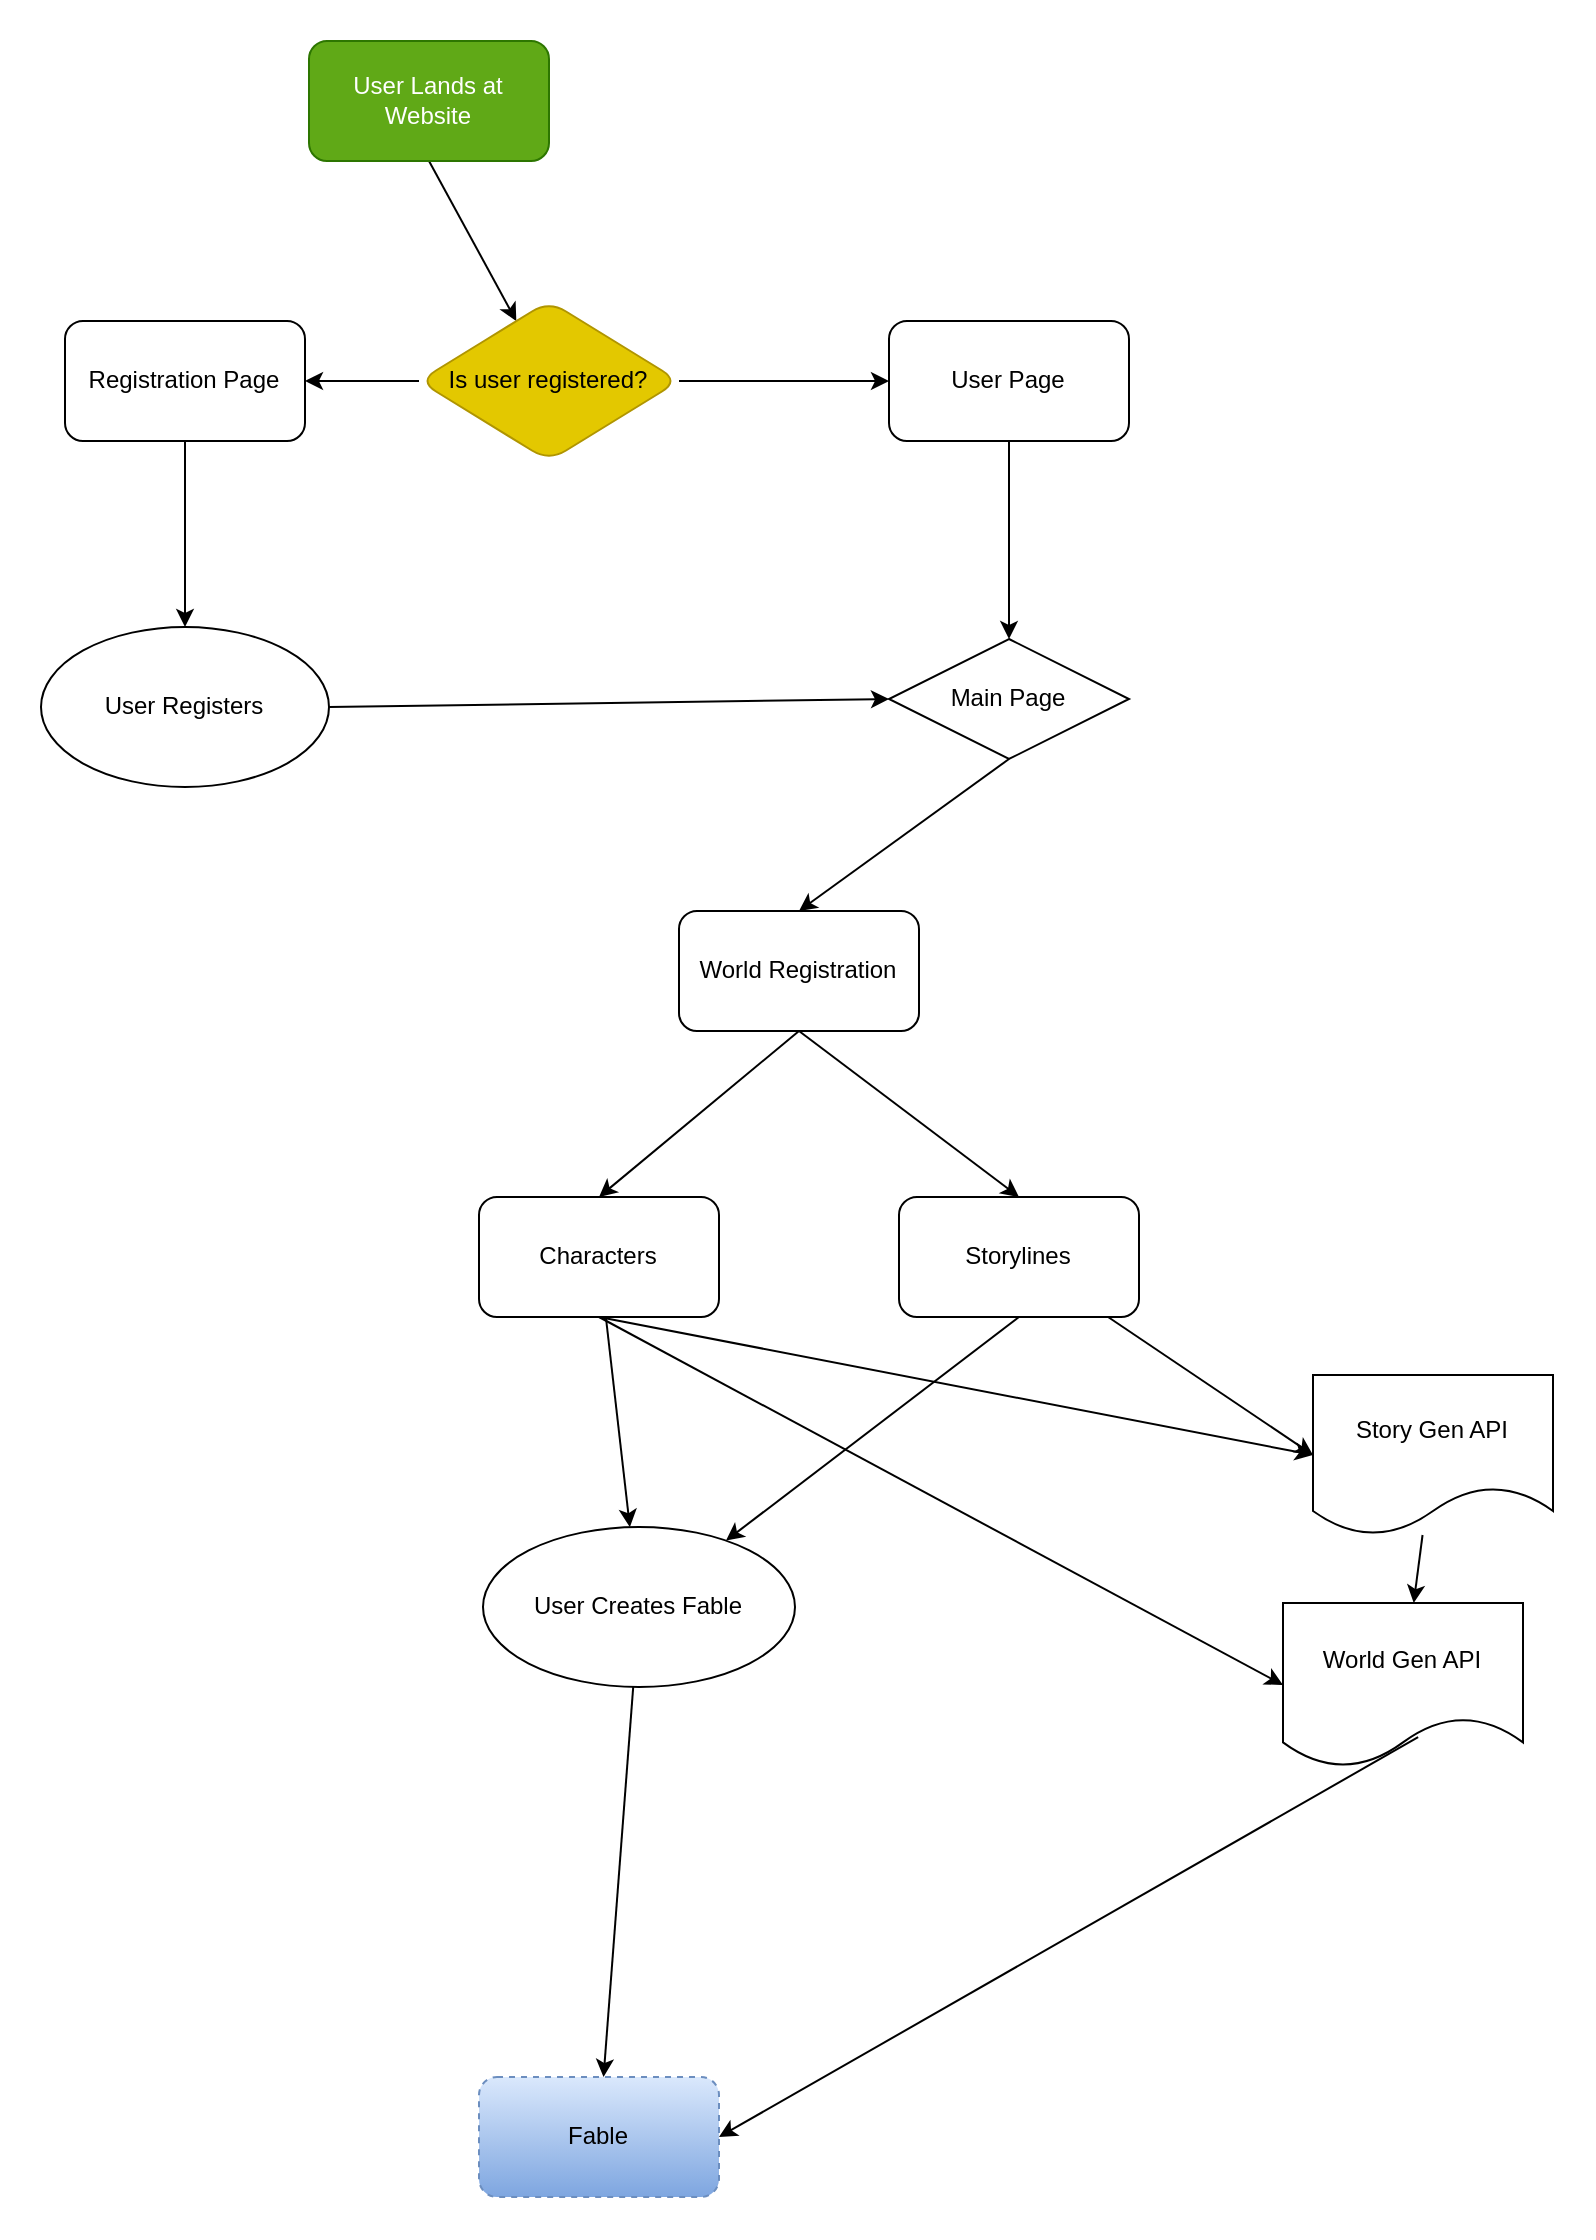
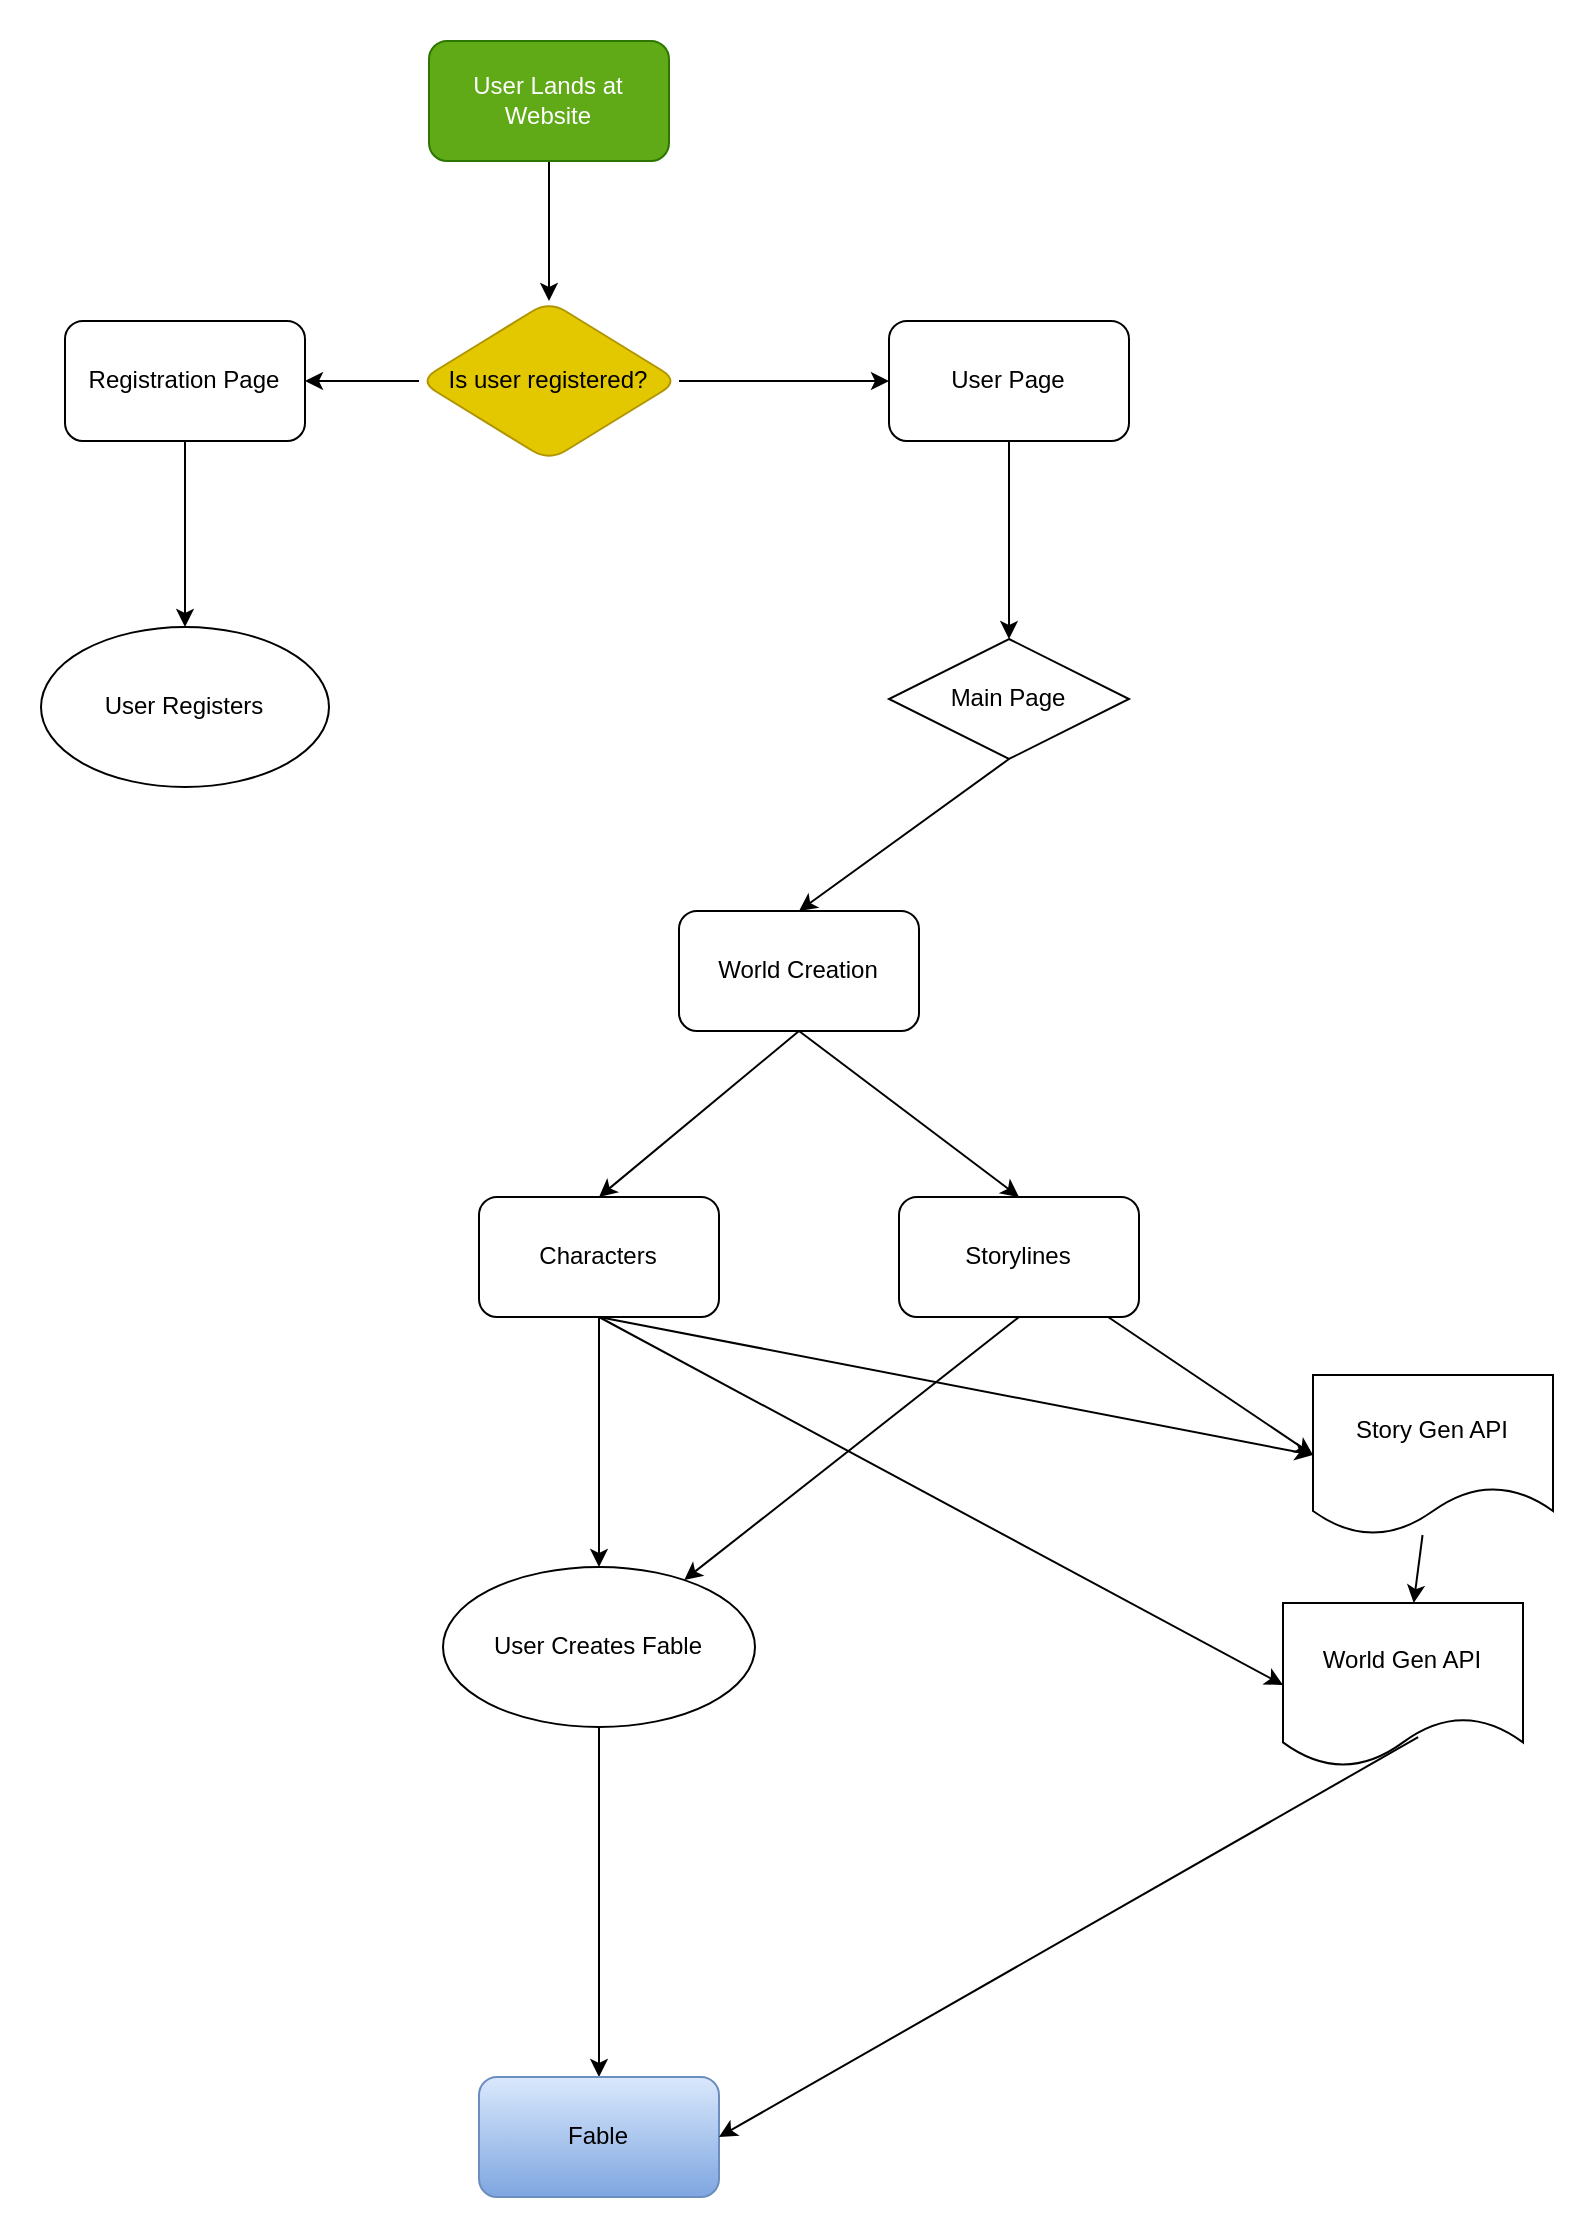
(429, 101) -> (549, 101)
(602, 703) -> none
(799, 971) -> (799, 971)
(639, 1607) -> (599, 1647)
(599, 2137) -> (599, 2137)
